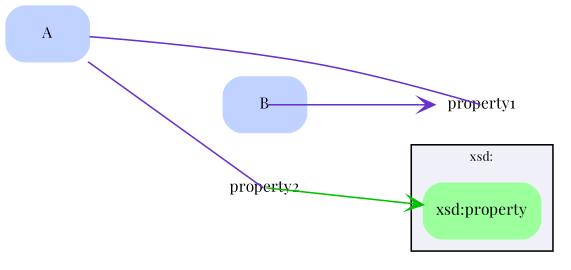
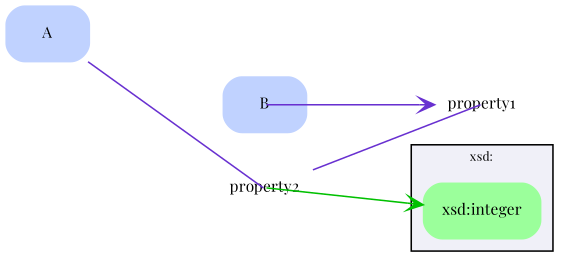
(287, 59) -> (397, 137)
(482, 211) -> (482, 211)
